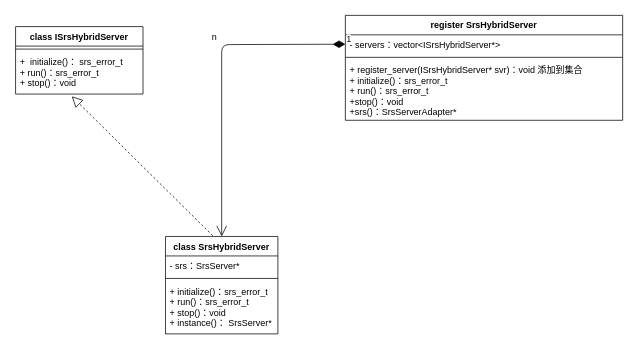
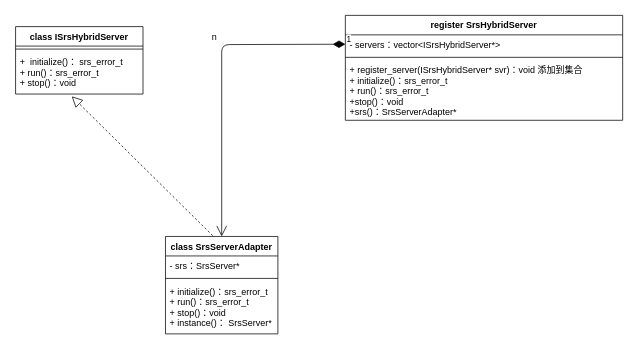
(221, 247) -> (221, 247)
